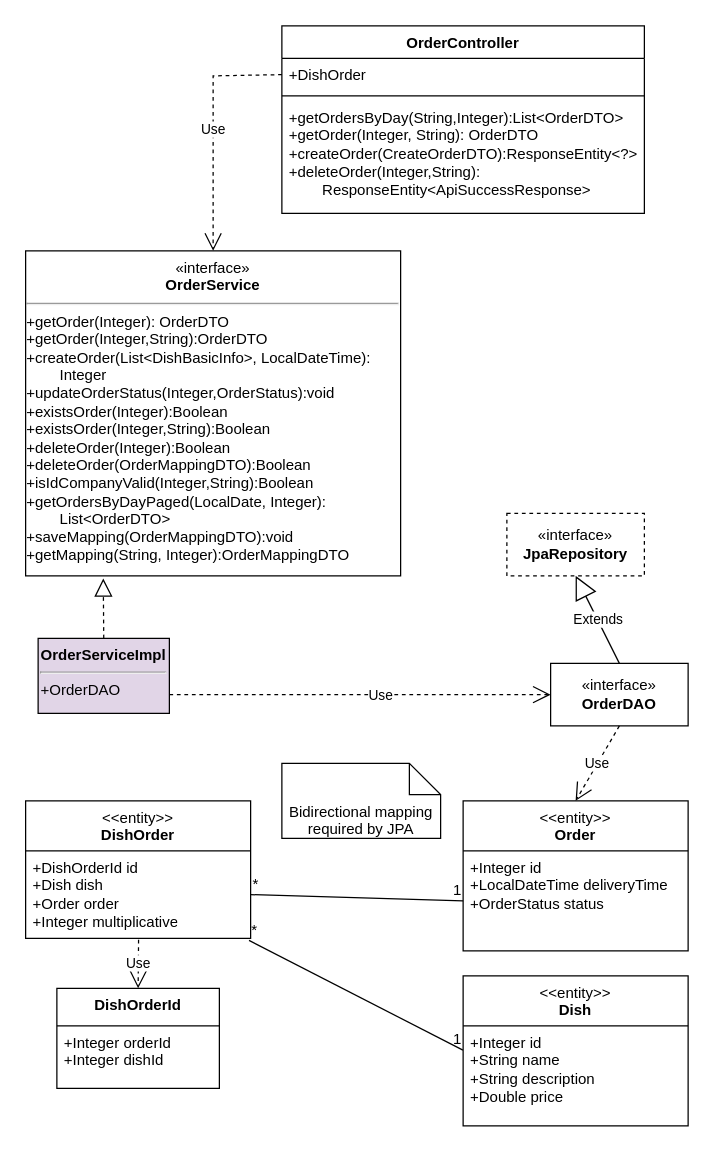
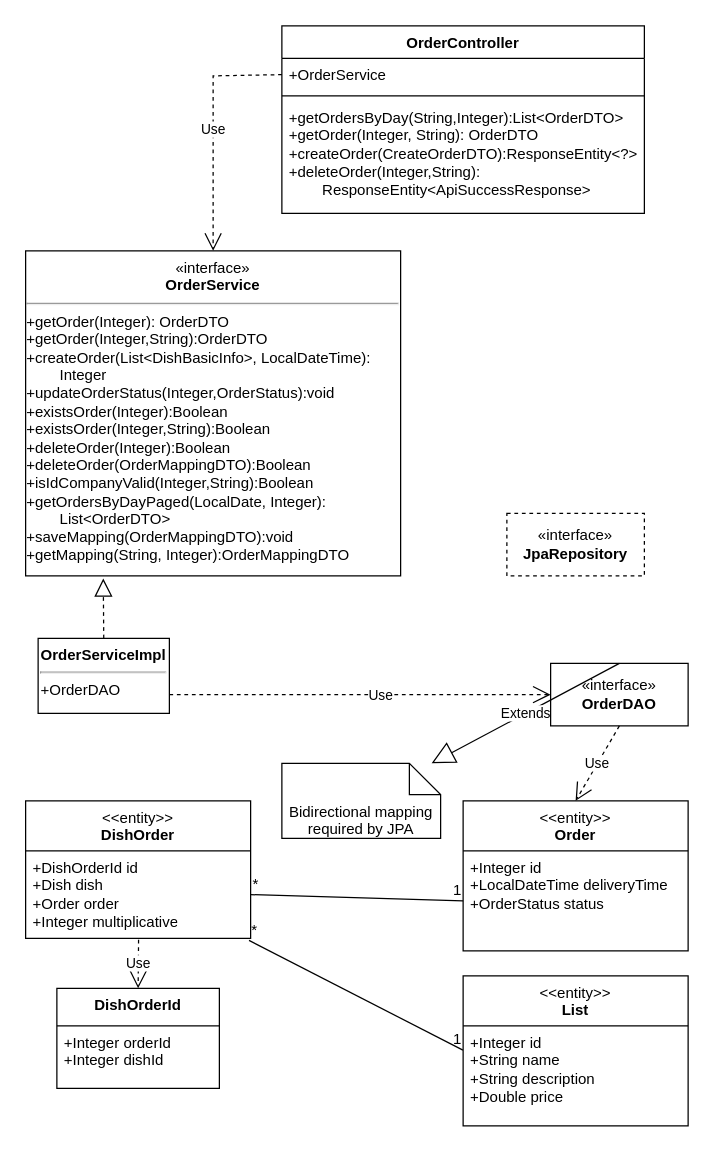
(329, 76) -> (342, 76)
(603, 630) -> (536, 708)
(104, 676) -> (104, 676)
(576, 1002) -> (576, 1002)
